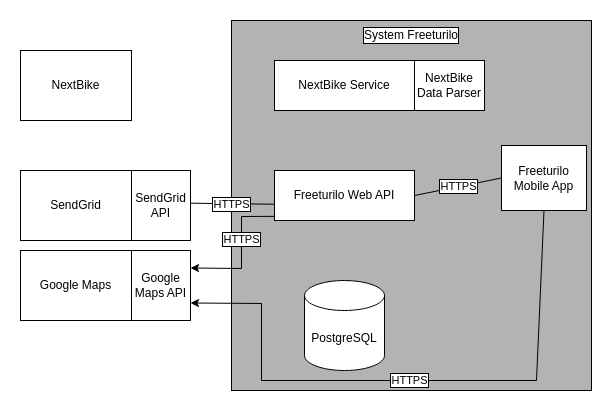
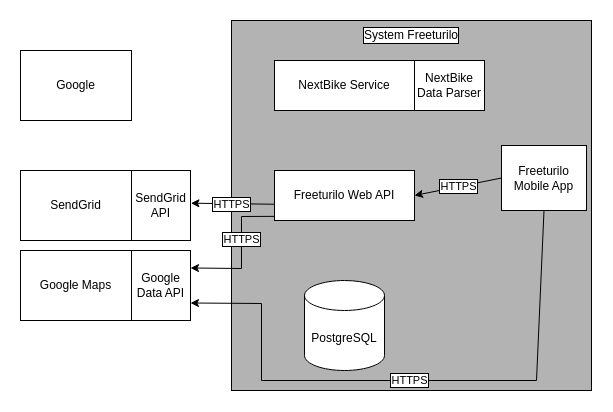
(76, 86) -> (76, 86)
(419, 195) -> (423, 194)
(196, 203) -> (199, 203)
(161, 286) -> (161, 286)
